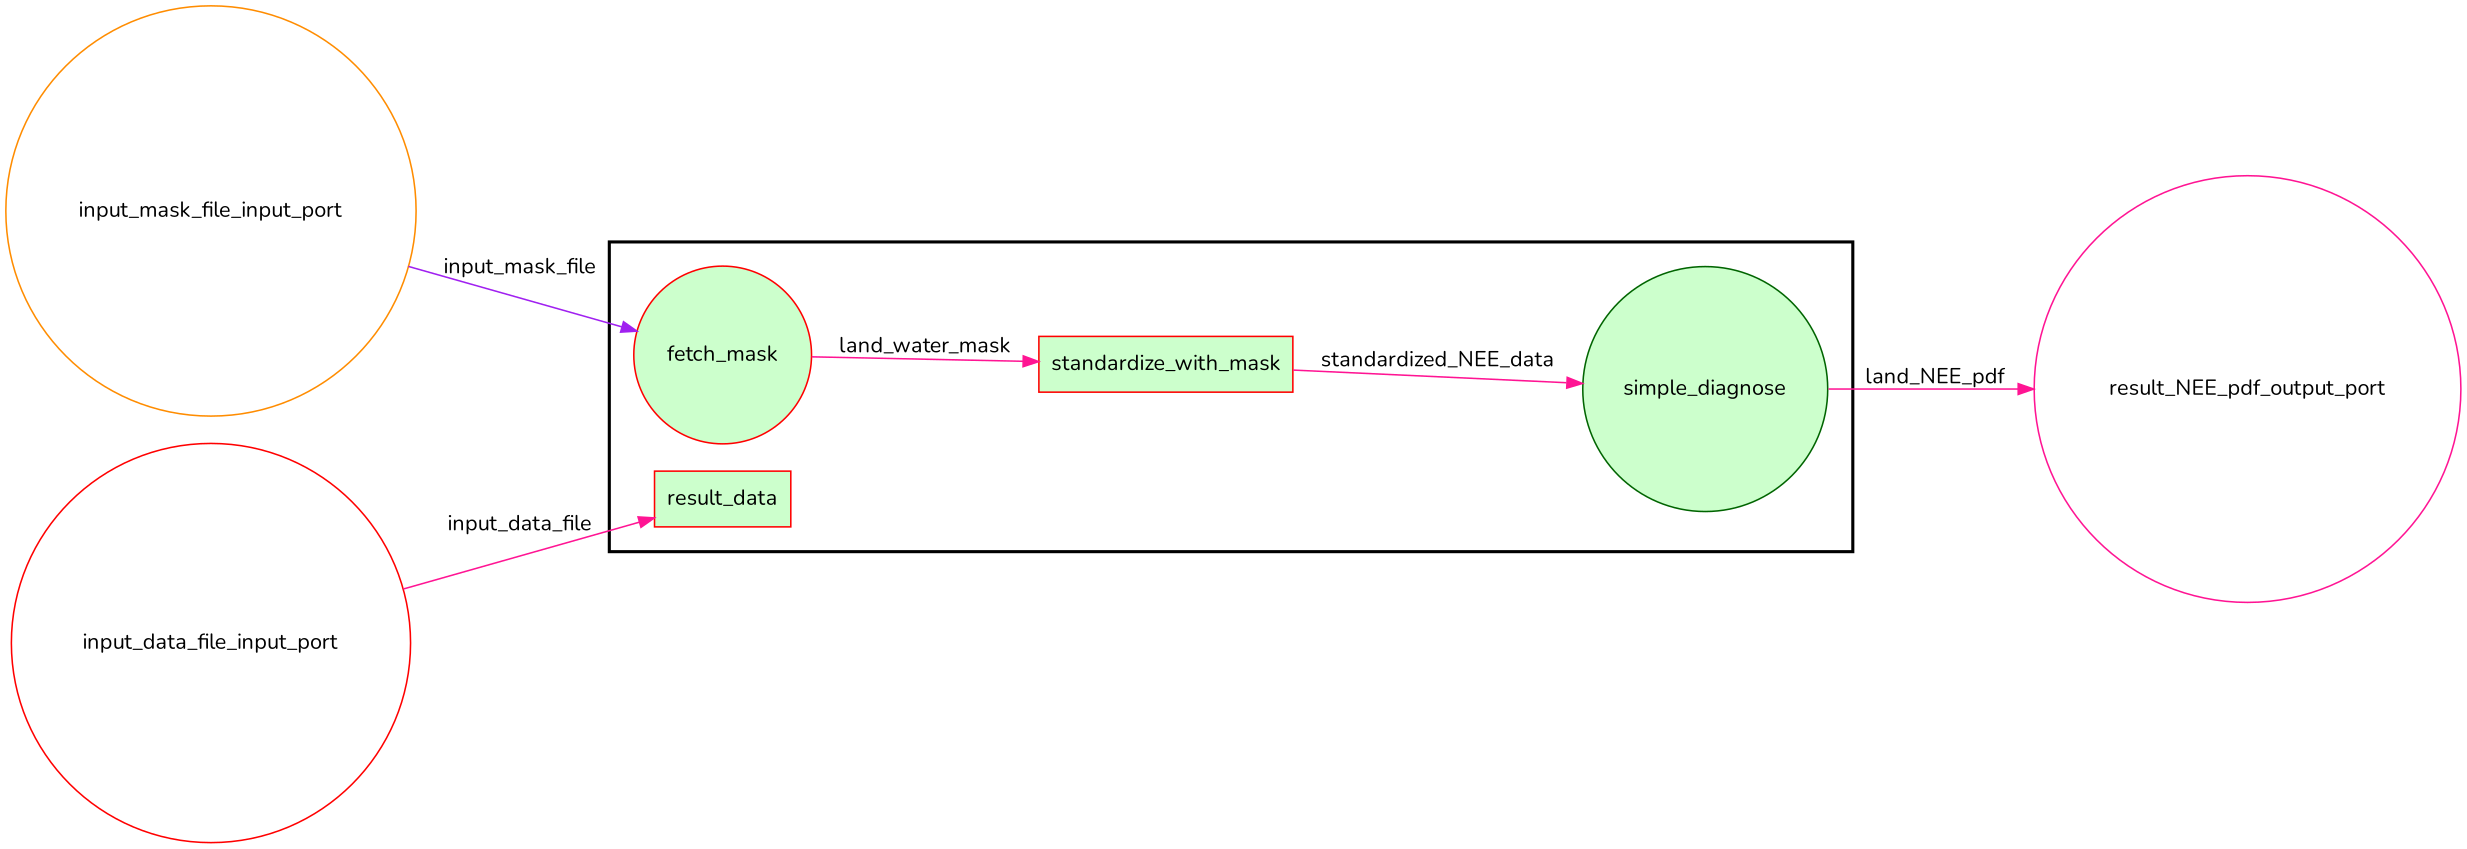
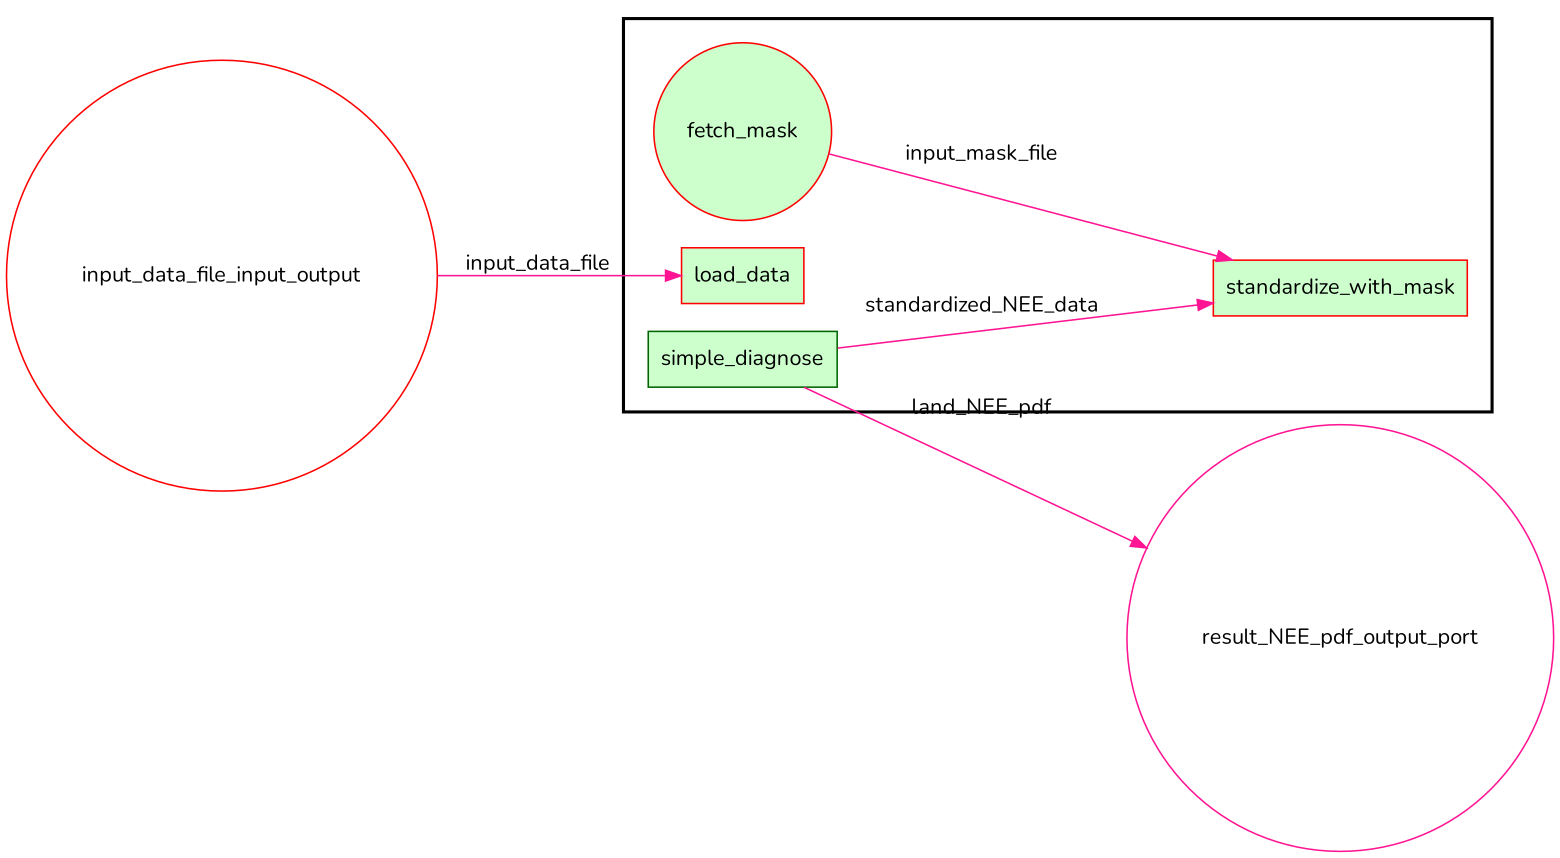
(211, 211) -> none
(925, 346) -> (982, 154)
(1430, 376) -> (1018, 327)
(1705, 389) -> (743, 359)
(723, 499) -> (743, 276)
(211, 643) -> (222, 276)
